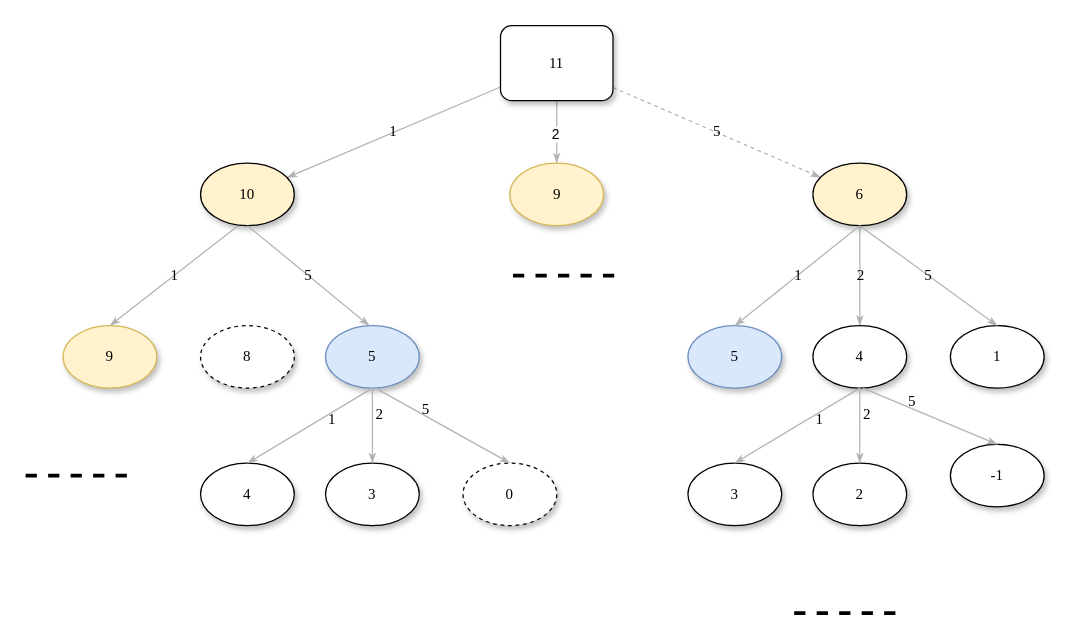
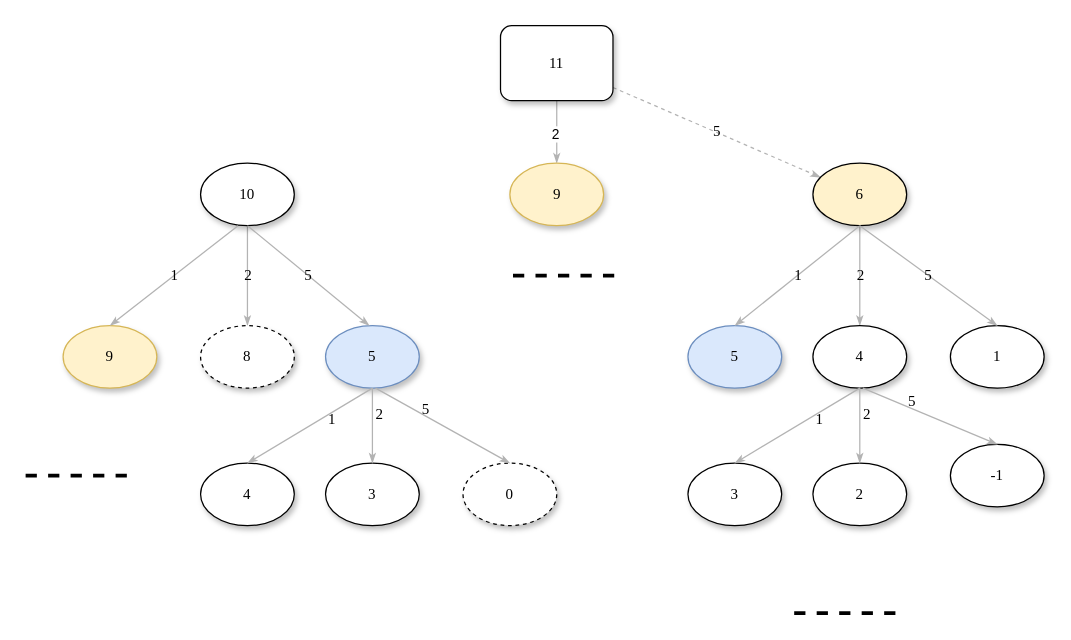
(392, 133) -> none
(248, 194) -> (248, 194)
none -> (248, 274)
